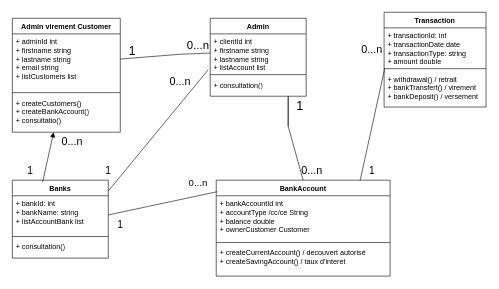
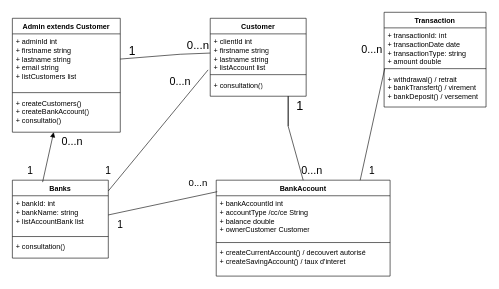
(66, 27) -> (66, 27)
(258, 27) -> (258, 27)
